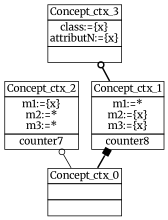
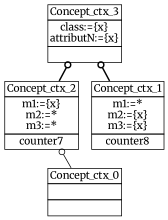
none -> (63, 74)
(101, 162) -> none
